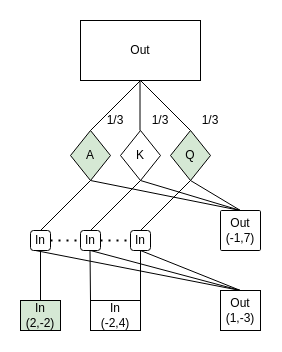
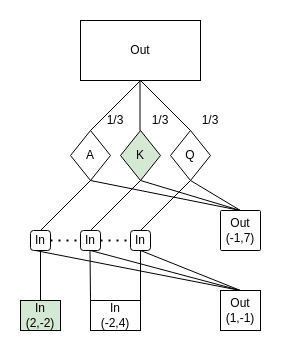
(91, 156) -> (91, 156)
(141, 156) -> (141, 156)
(191, 156) -> (191, 156)
(241, 311) -> (241, 311)
